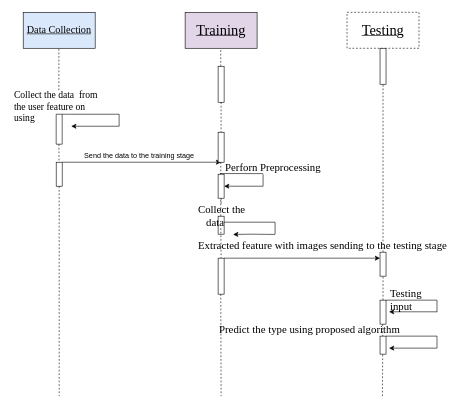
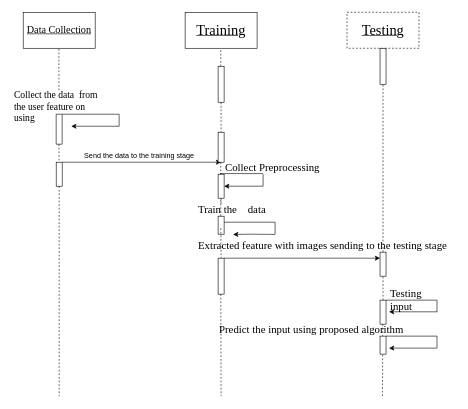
(59, 30) -> (59, 30)
(221, 30) -> (221, 30)
(266, 159) -> (264, 159)
(233, 201) -> (230, 201)
(294, 321) -> (295, 321)
